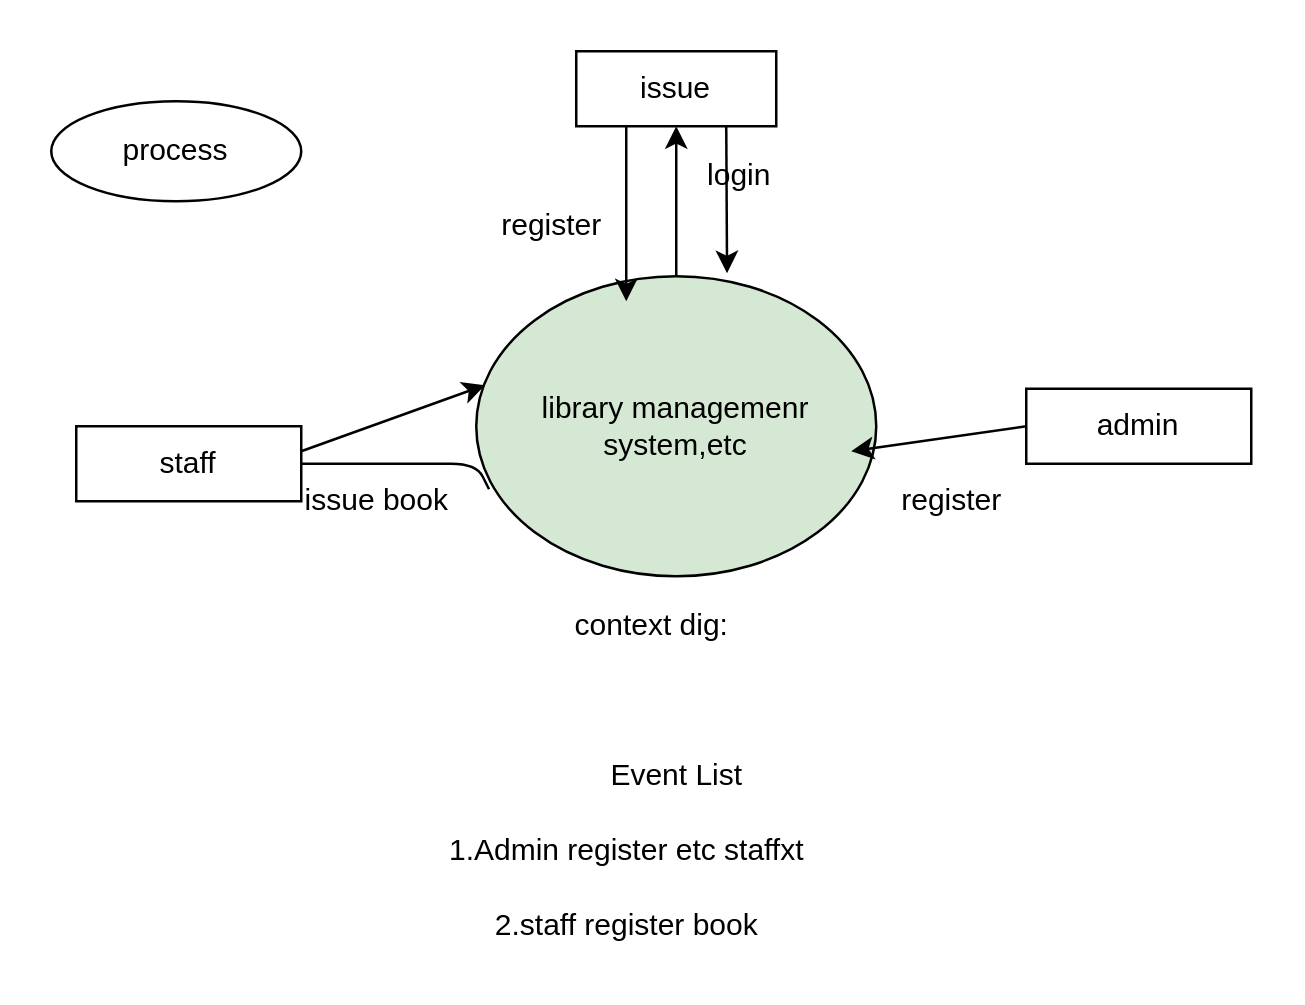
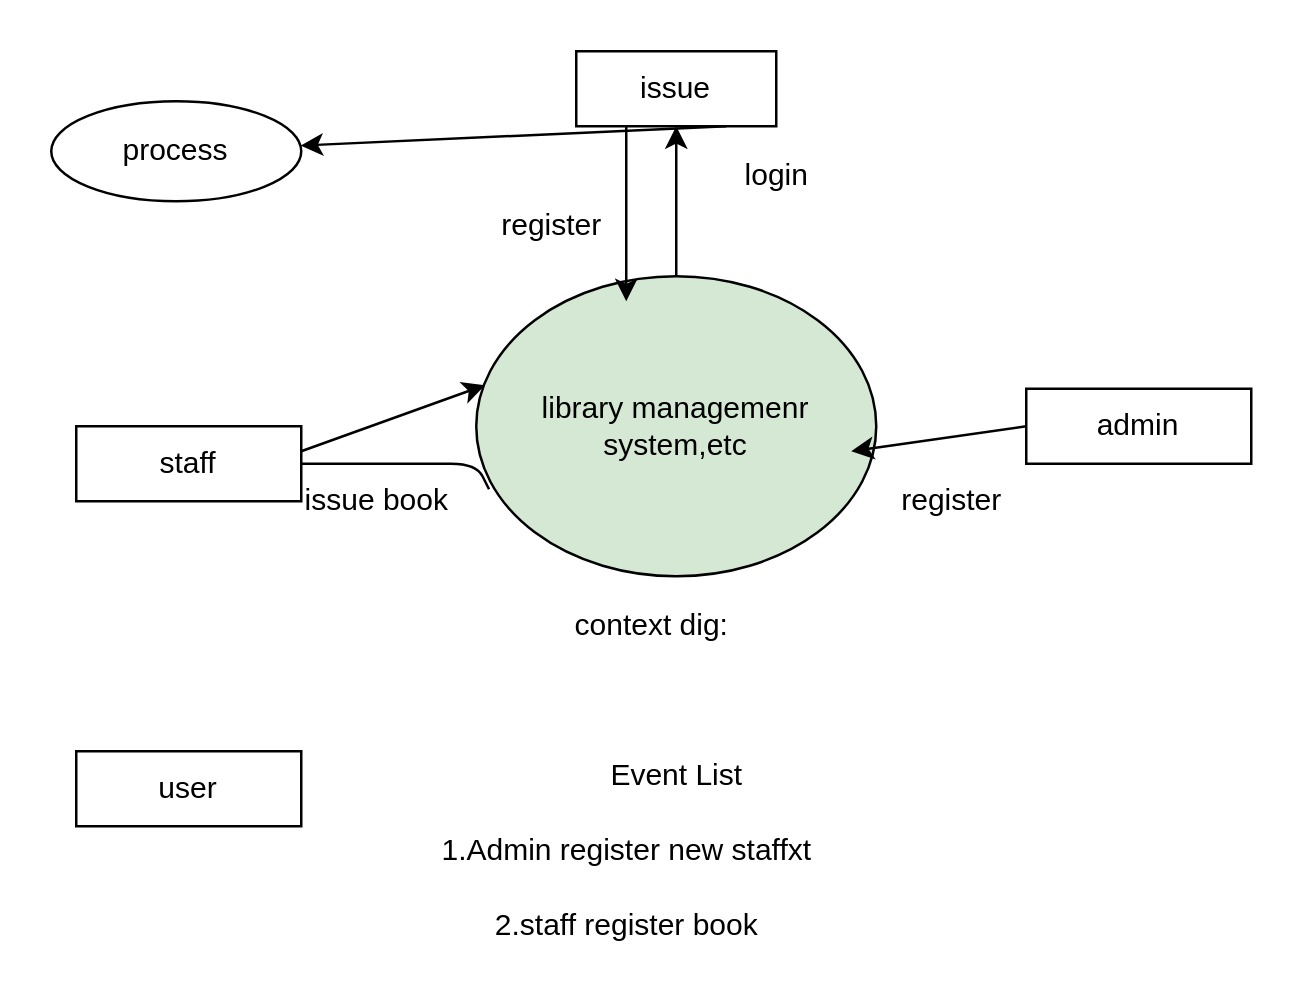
(739, 176) -> (776, 176)
(727, 191) -> (469, 138)
none -> (189, 789)
(628, 851) -> (628, 851)
